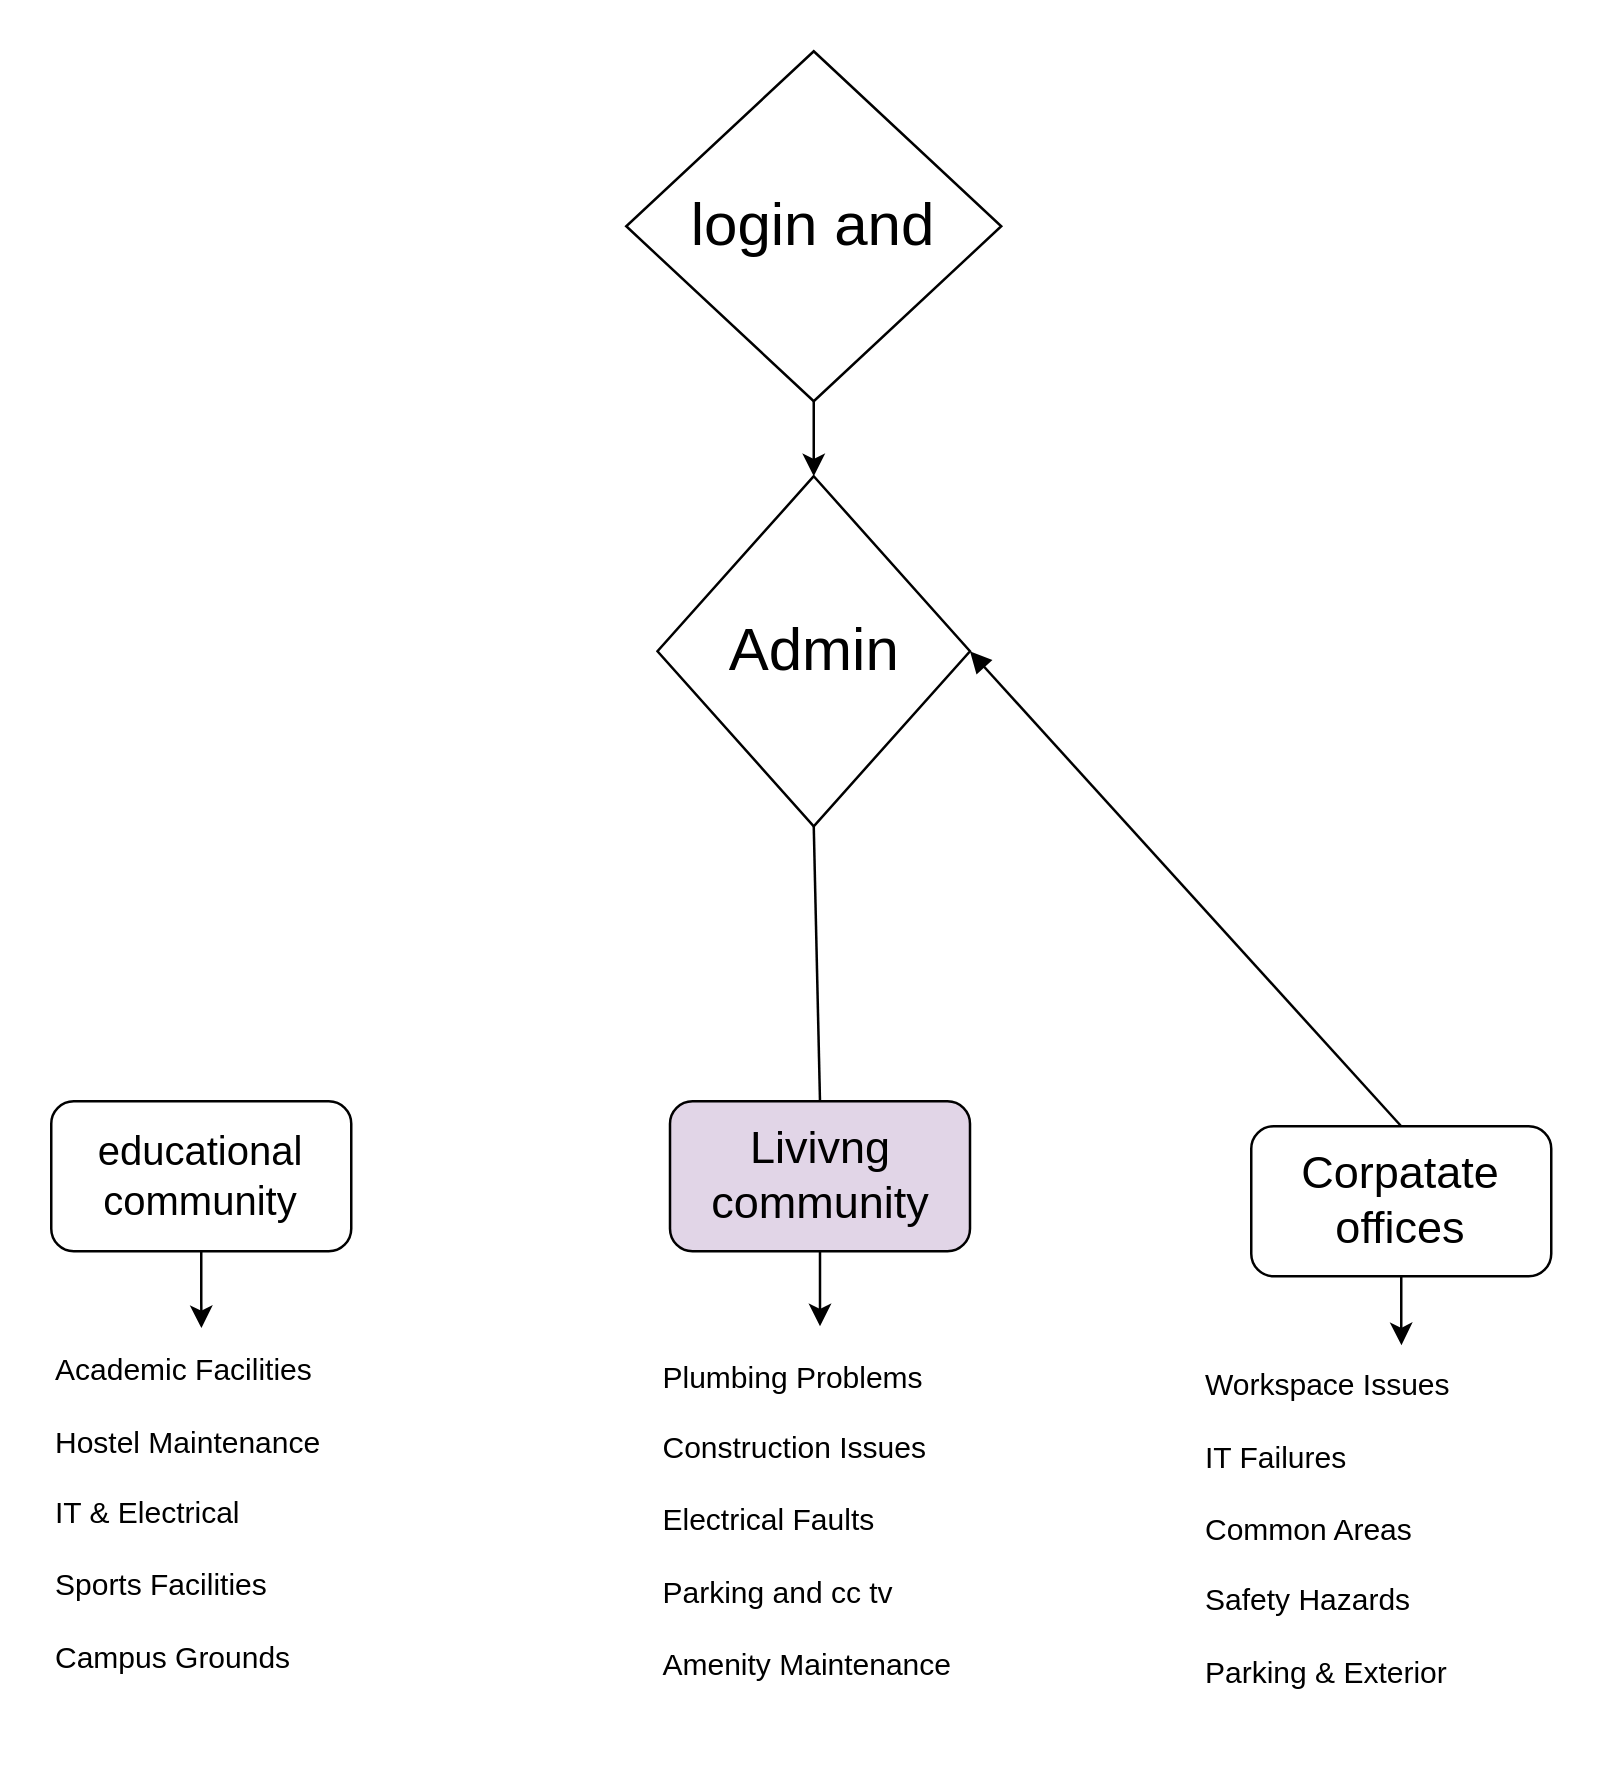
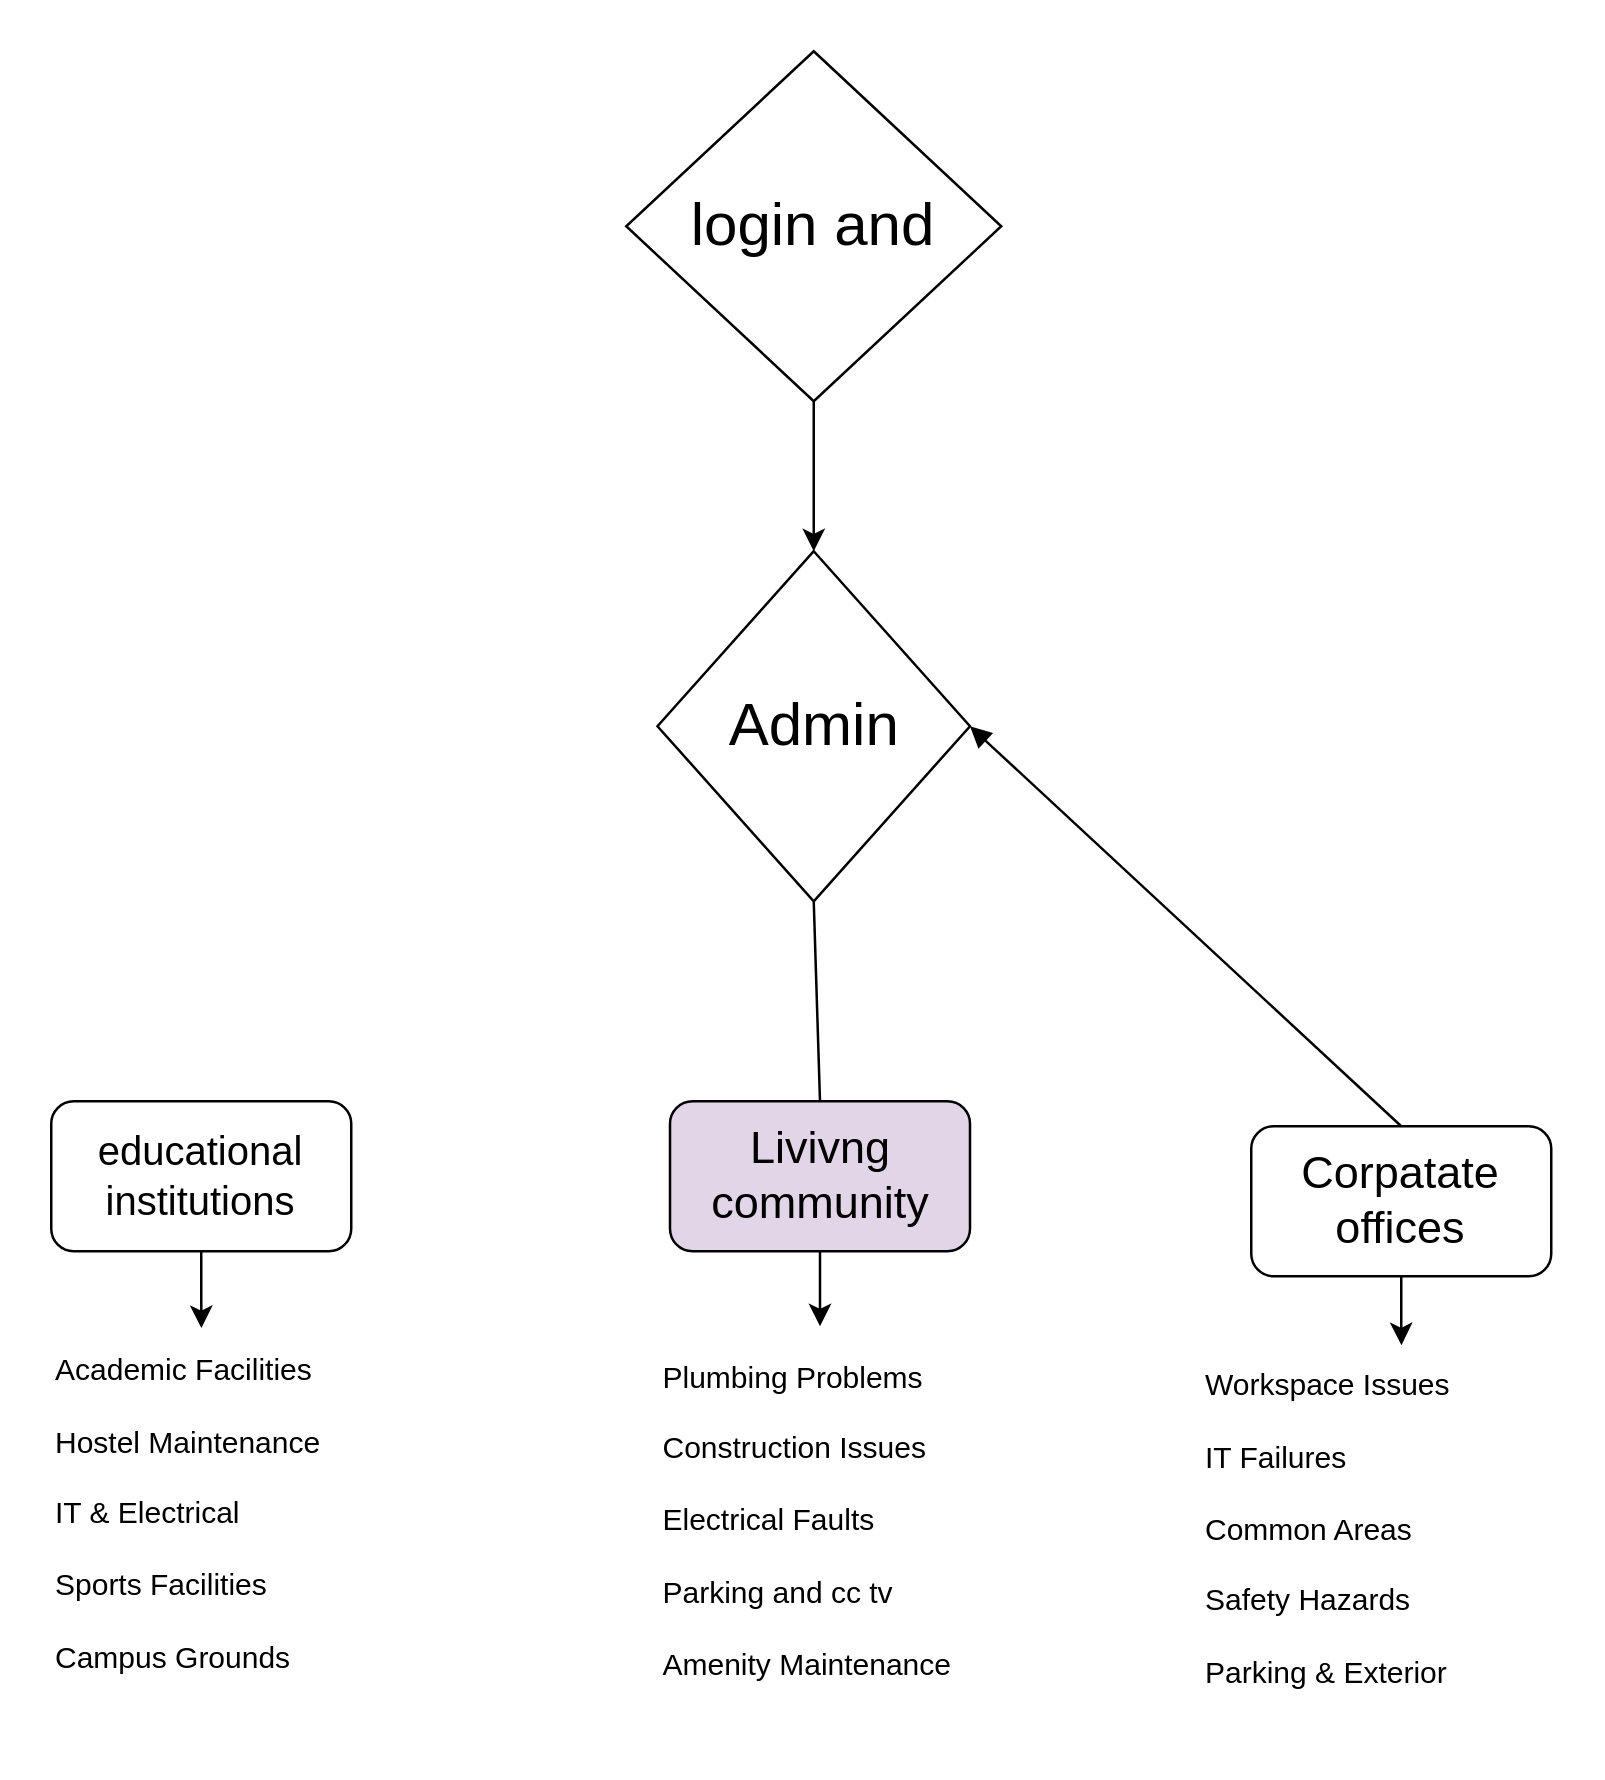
(814, 651) -> (814, 726)
(201, 1176) -> (201, 1176)
